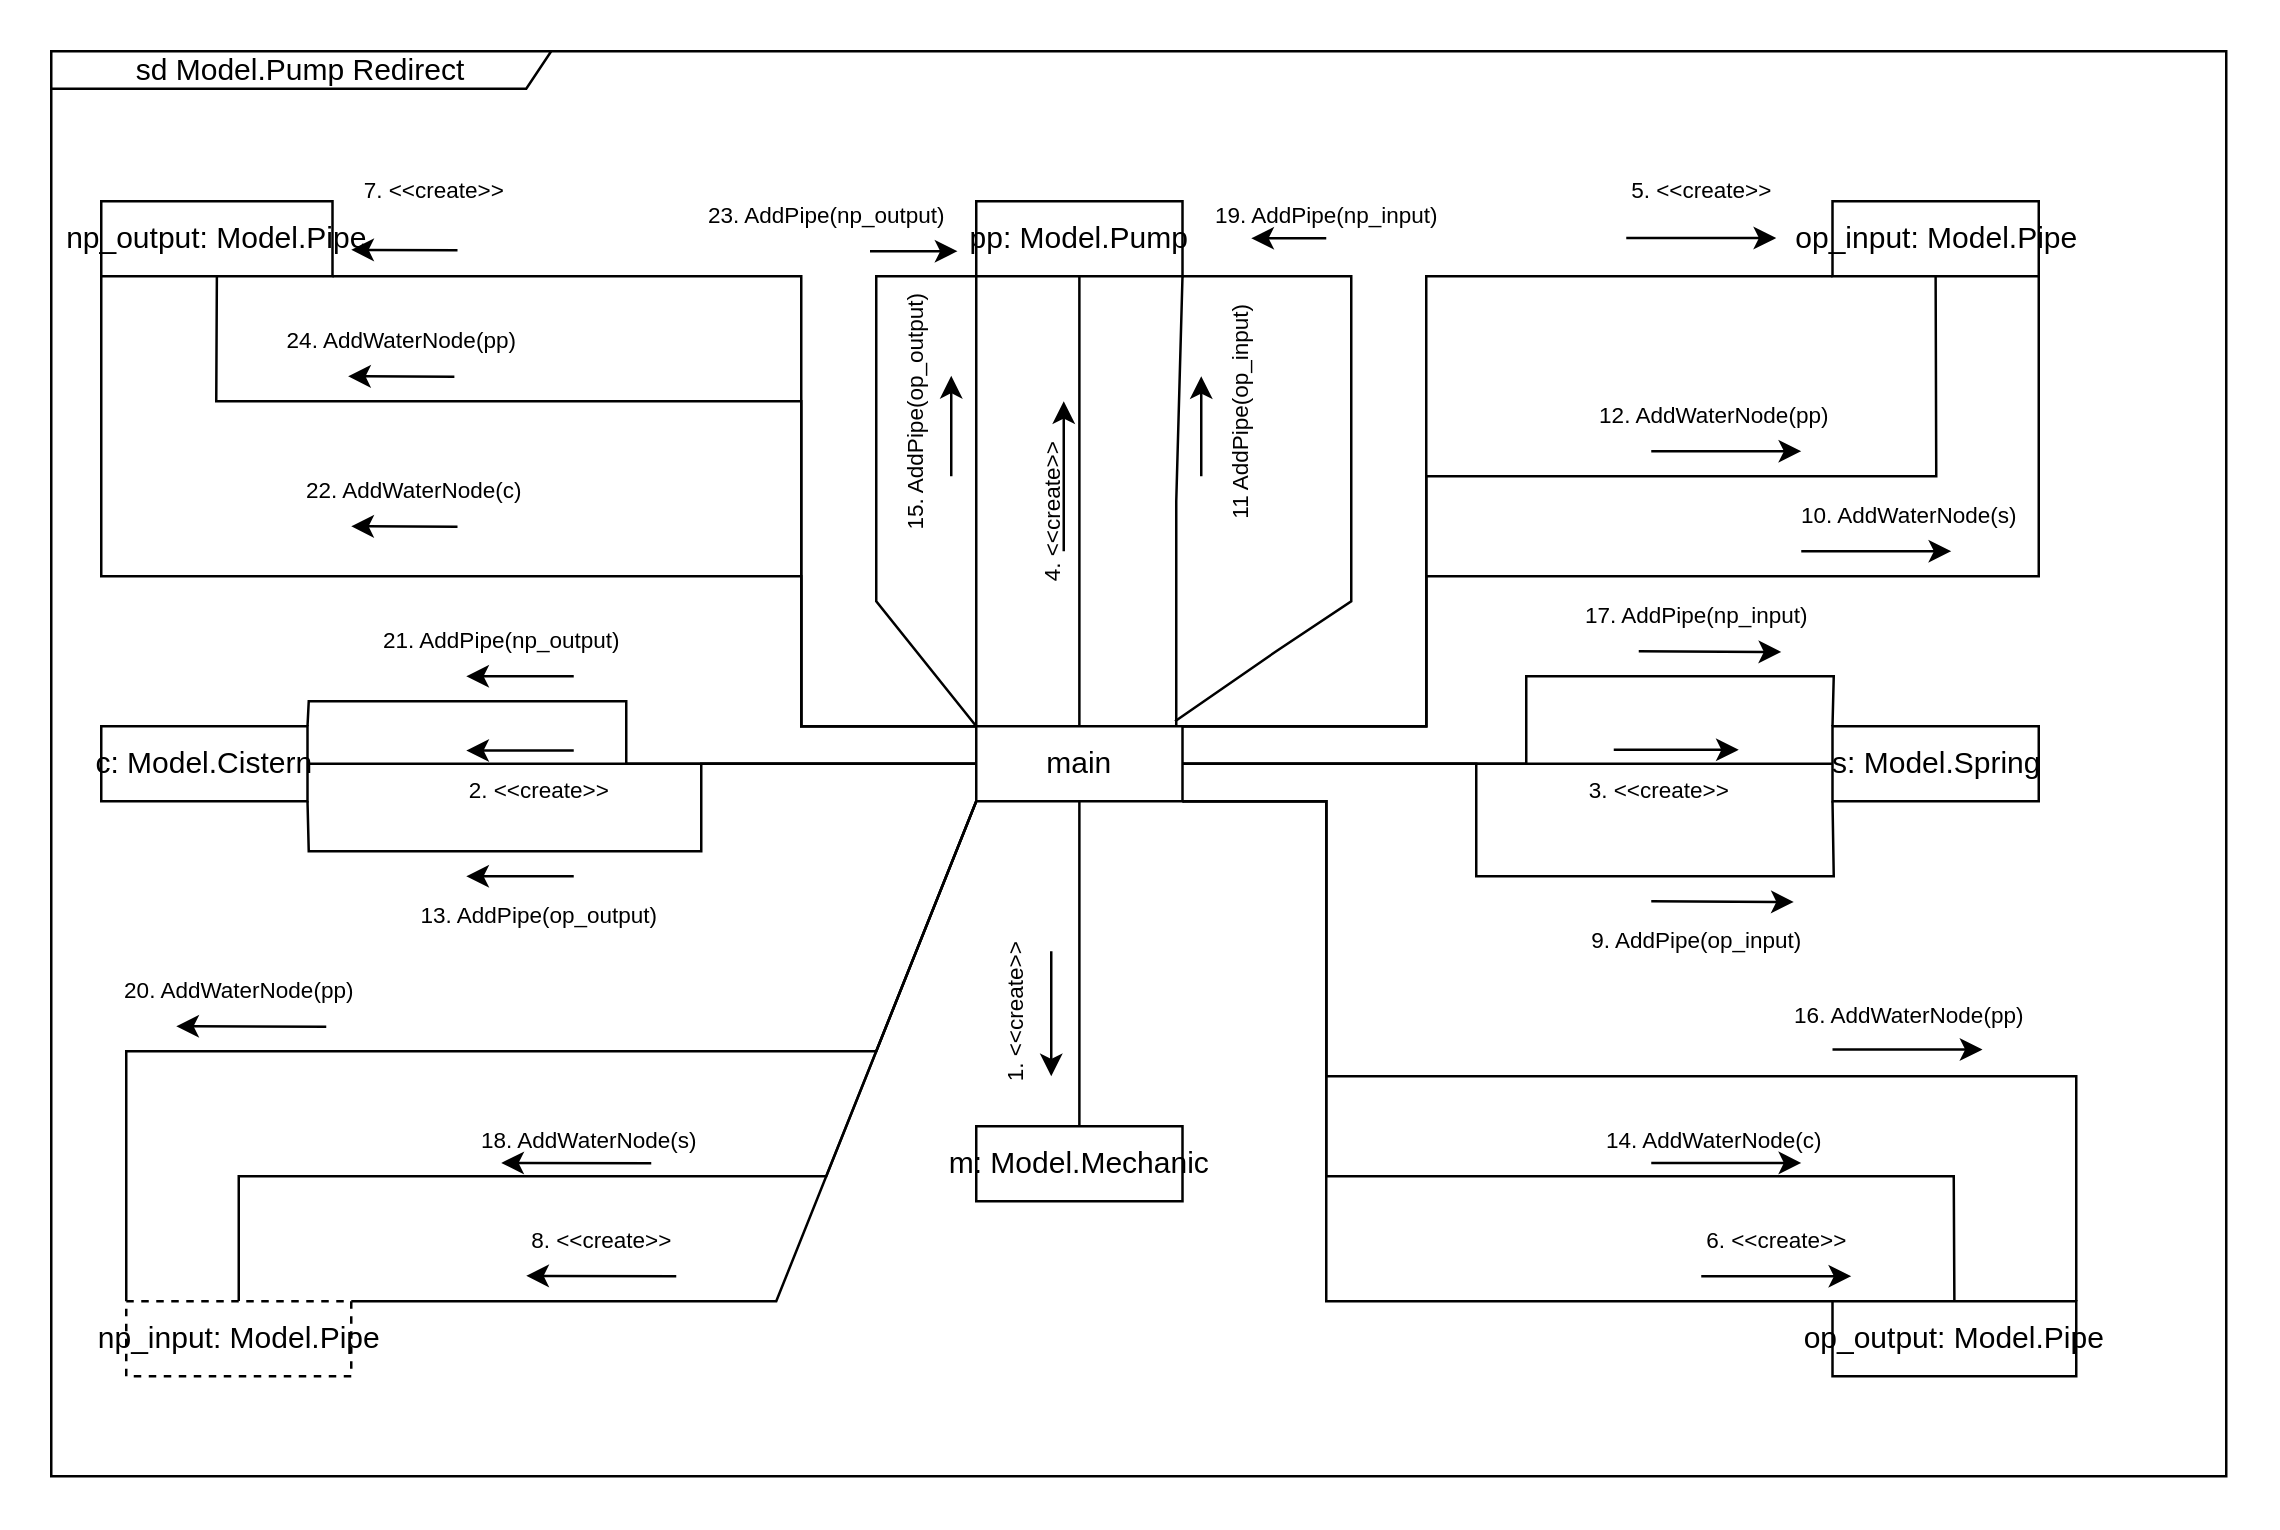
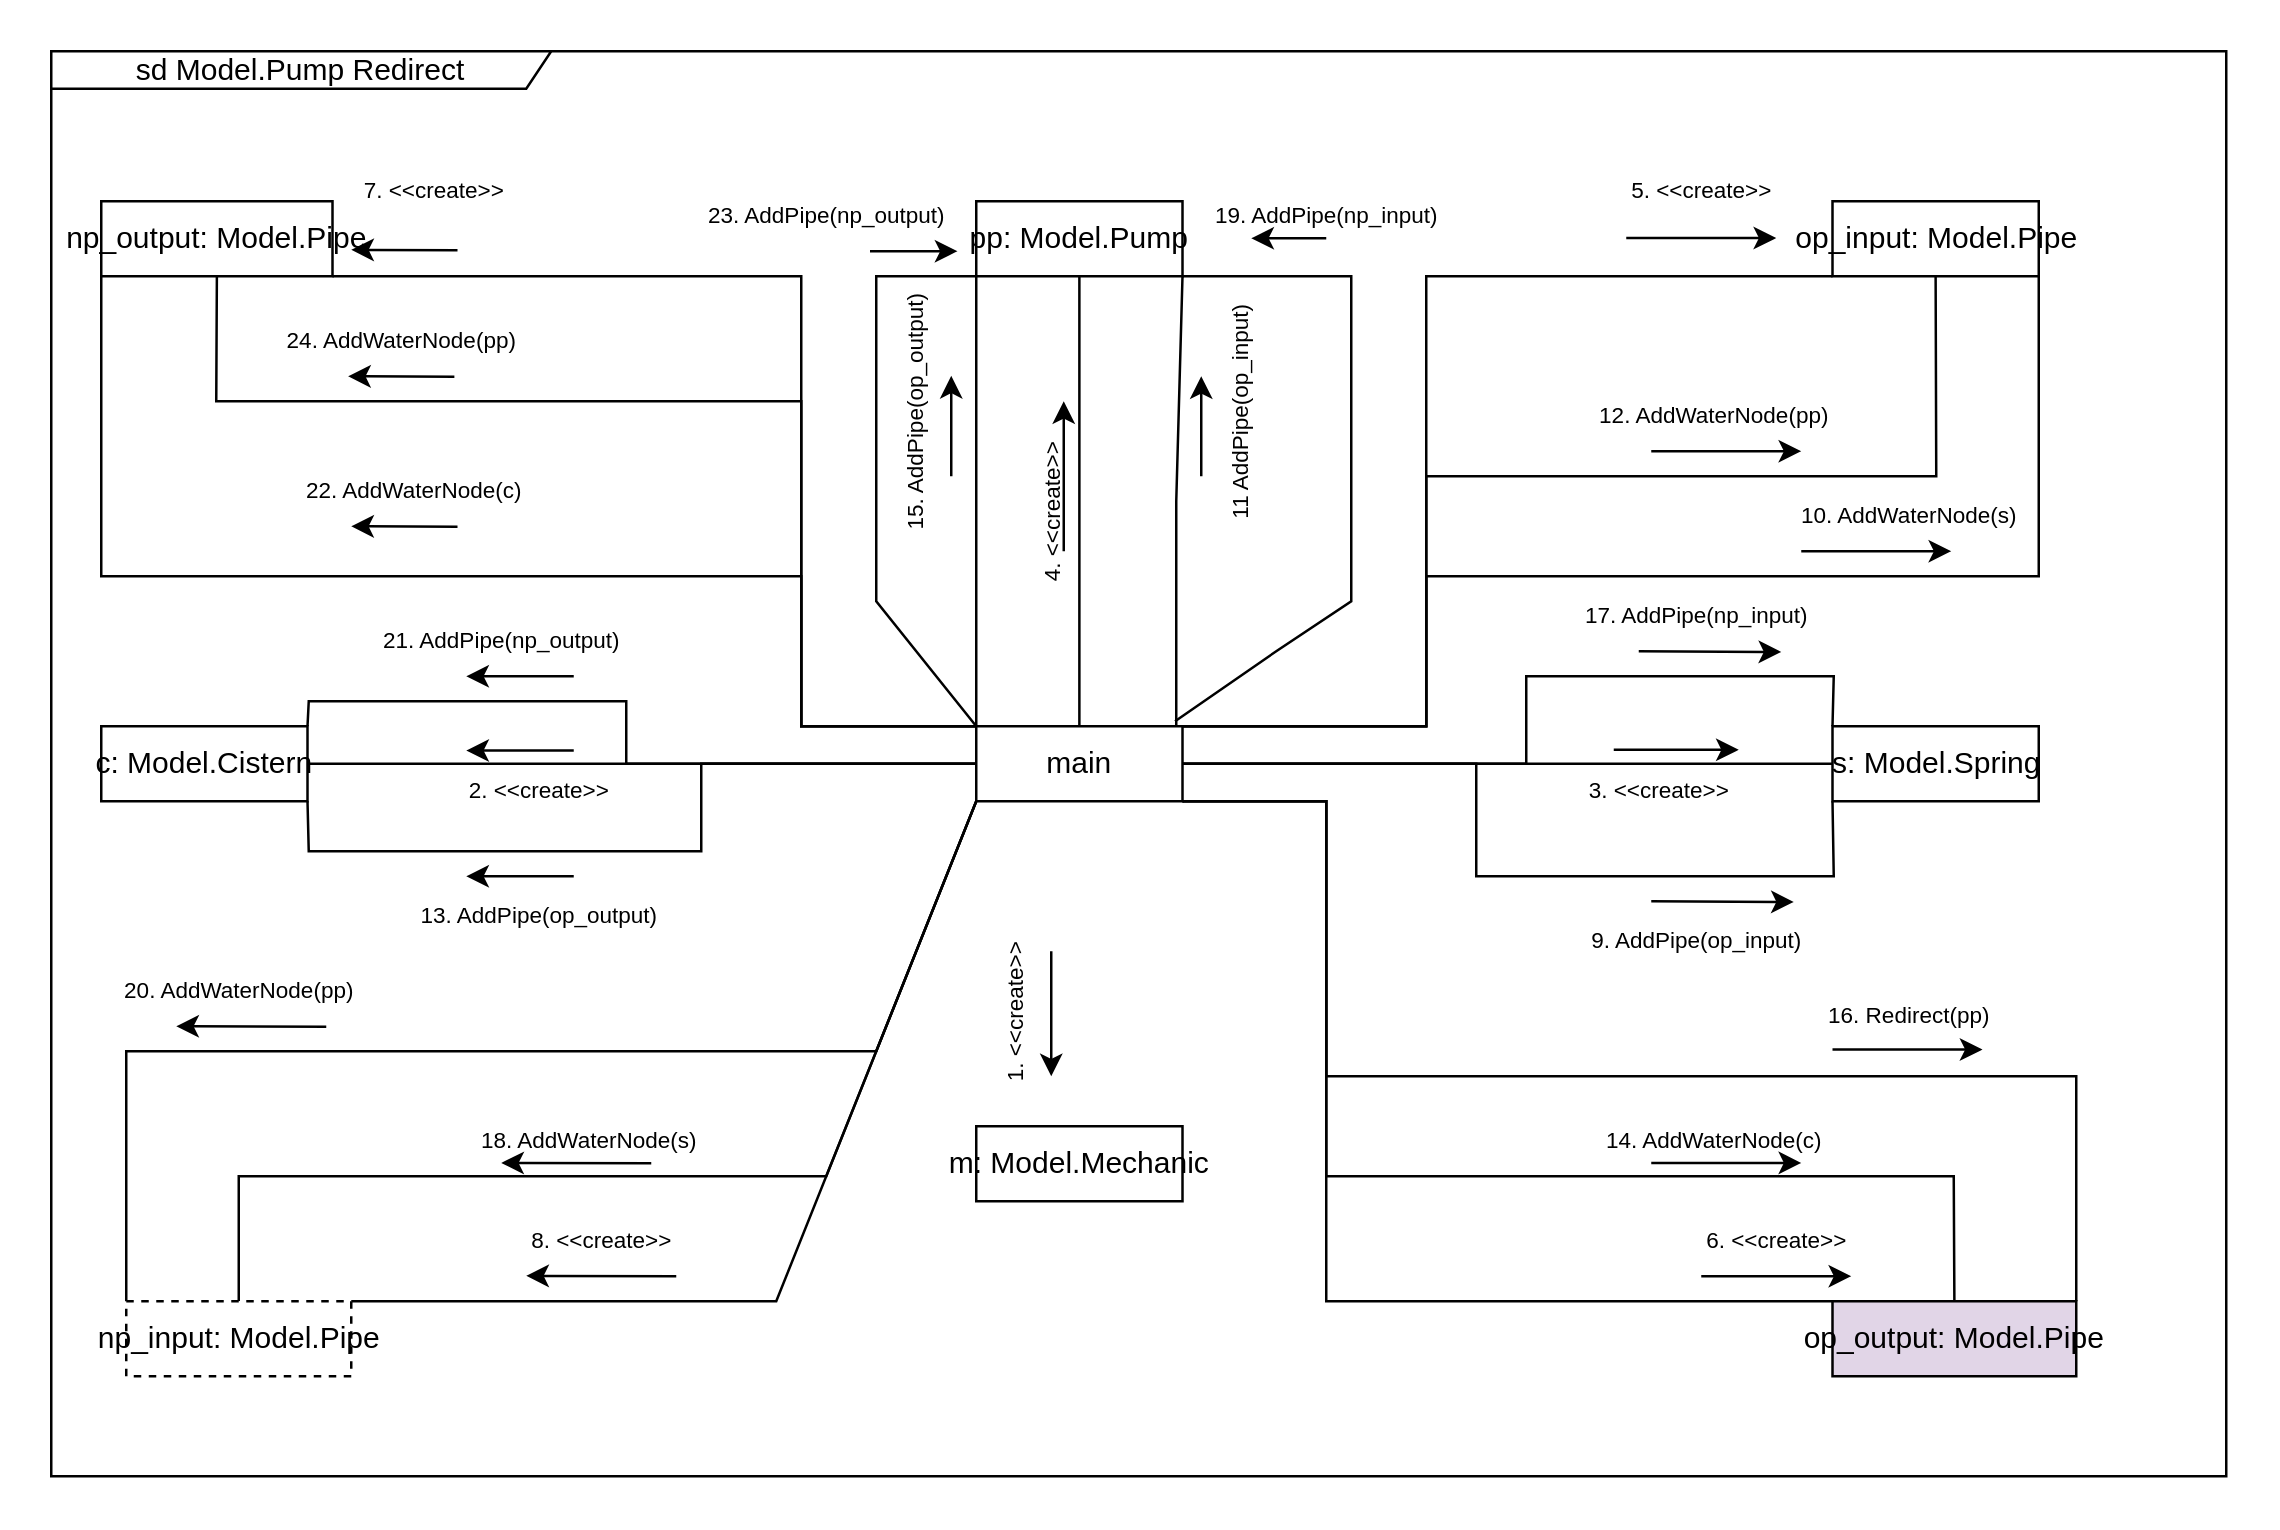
(1079, 963) -> none
(1910, 1014) -> (1910, 1014)
(1954, 1339) -> (1954, 1339)
